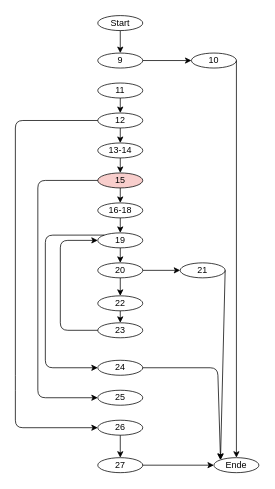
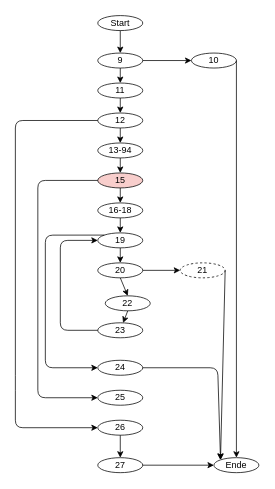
none -> (120, 73)
(120, 150) -> (120, 150)
(203, 270) -> (203, 270)
(120, 303) -> (128, 303)
